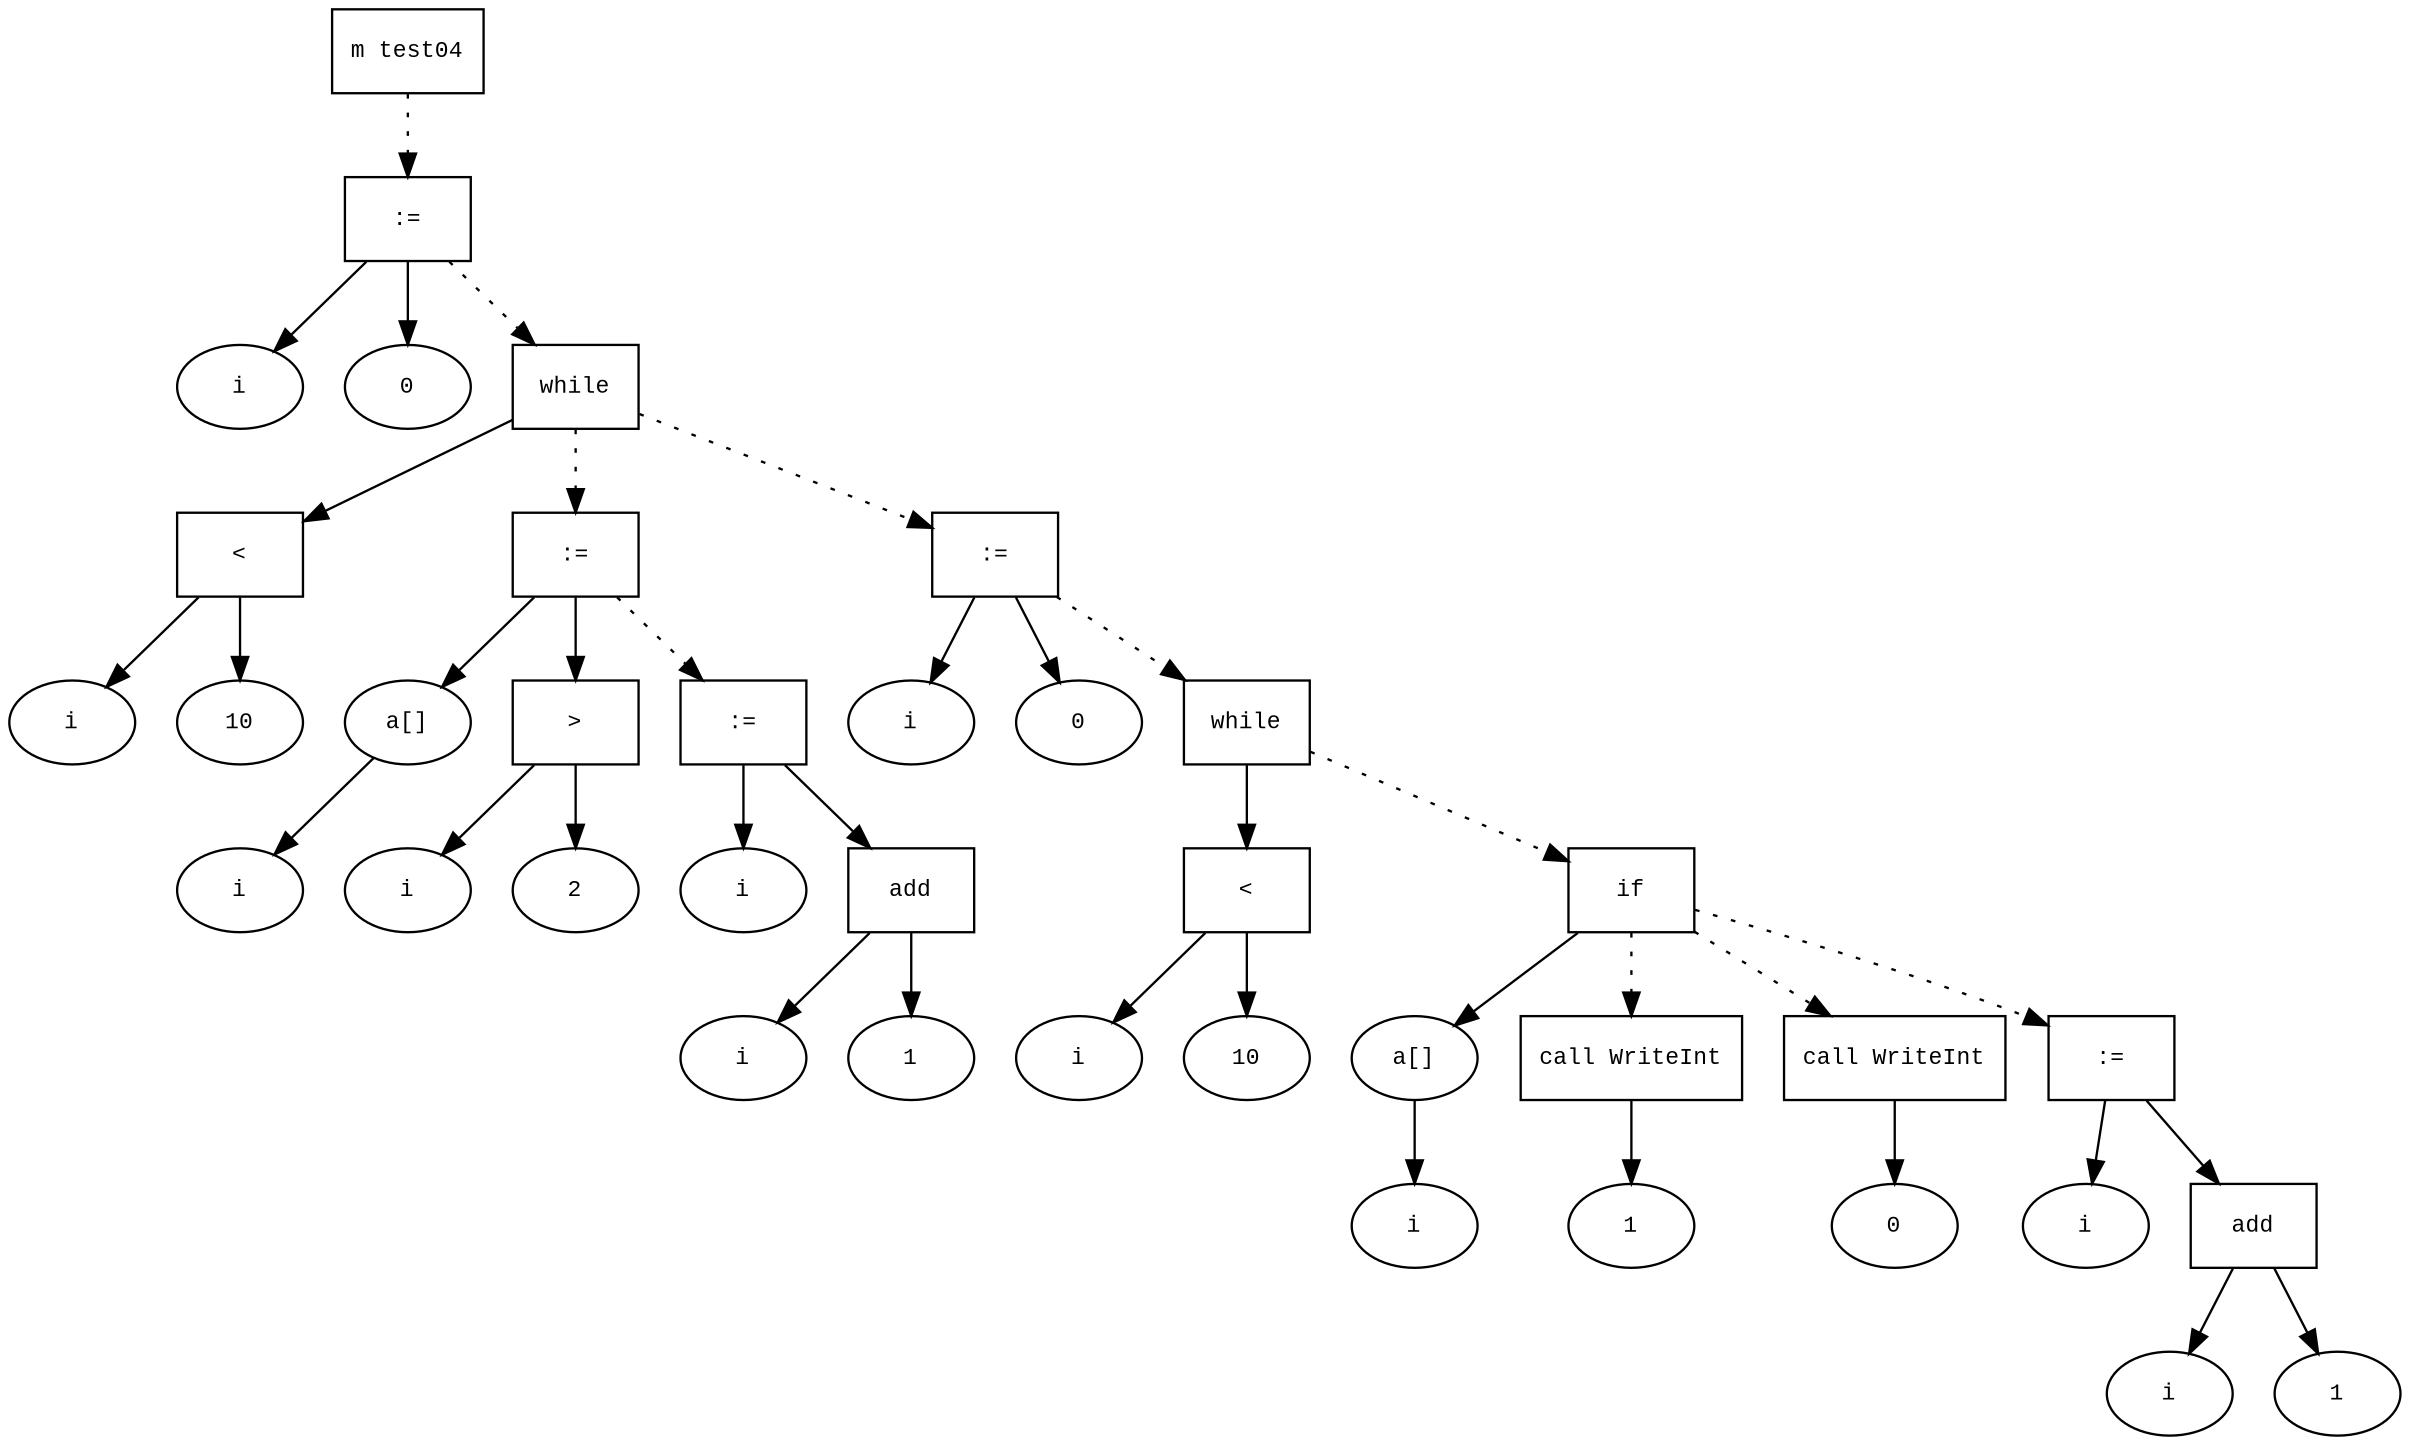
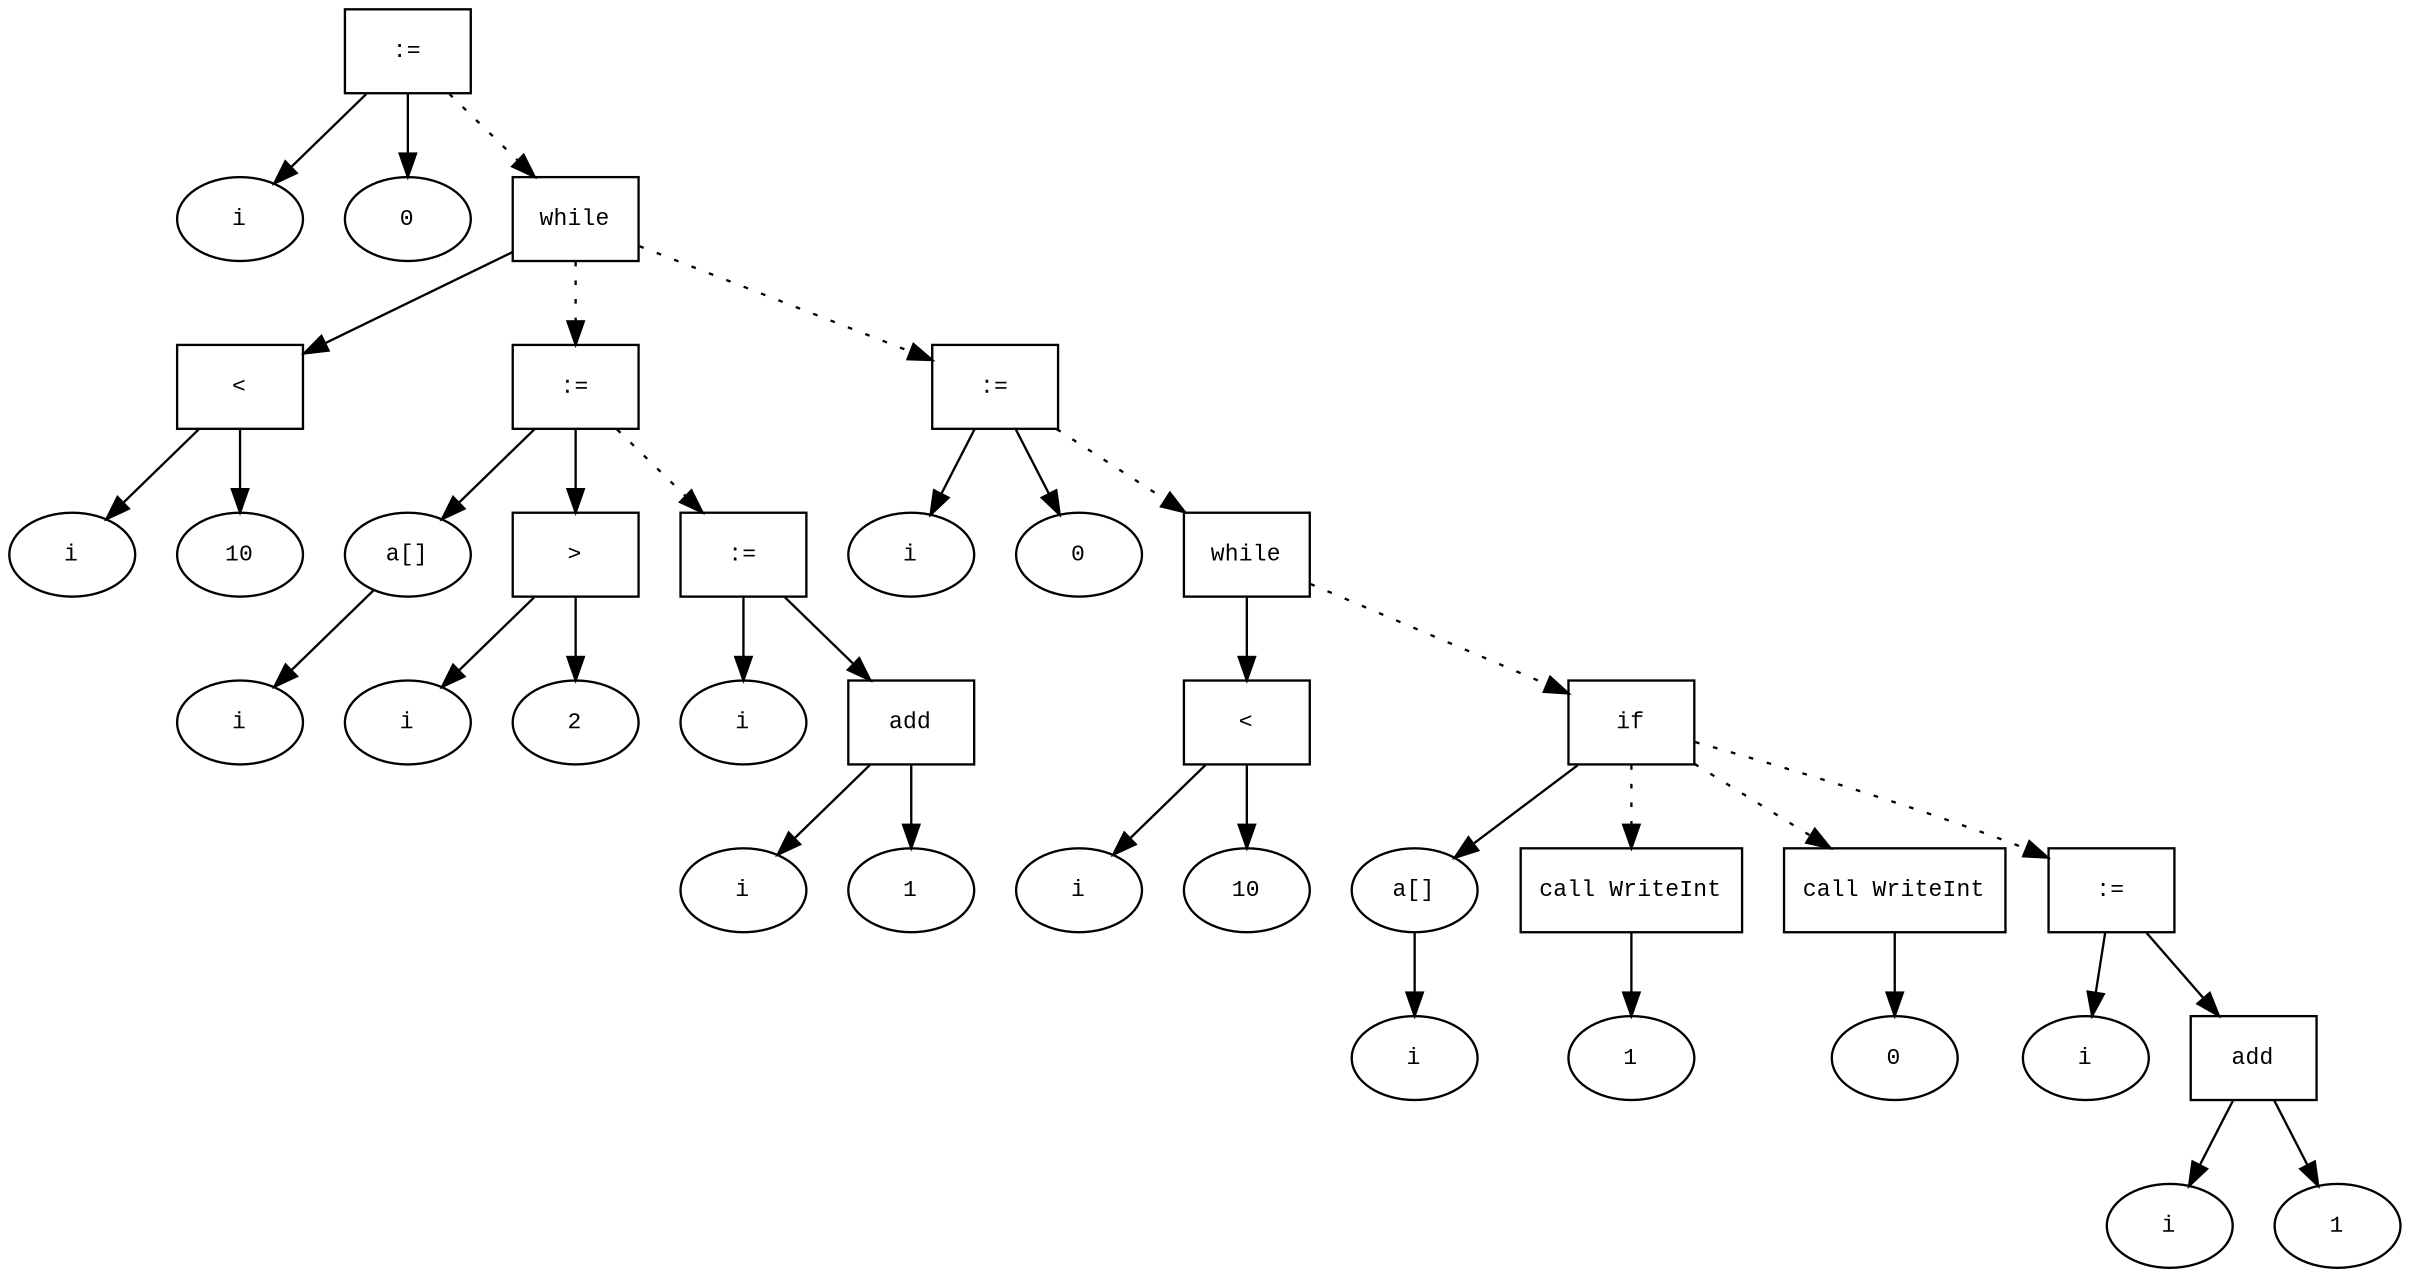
(408, 51) -> none
